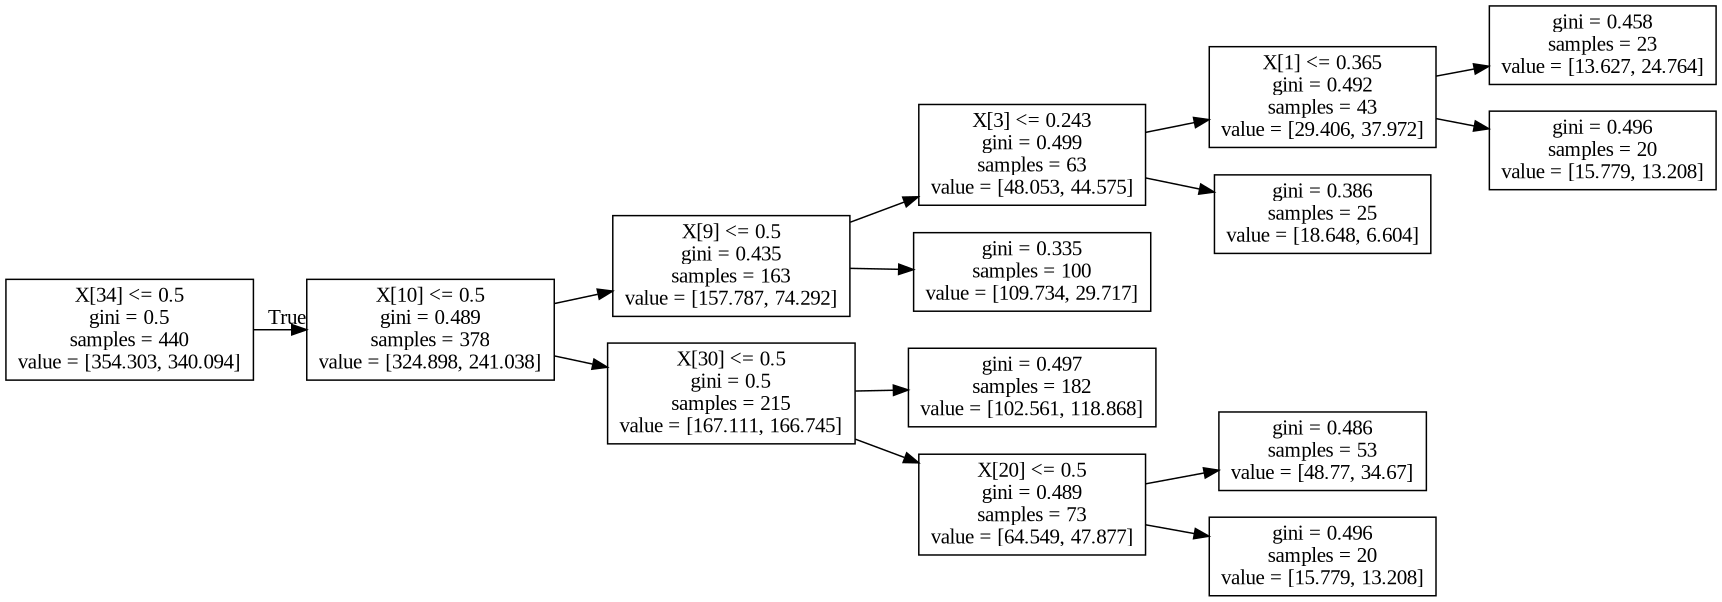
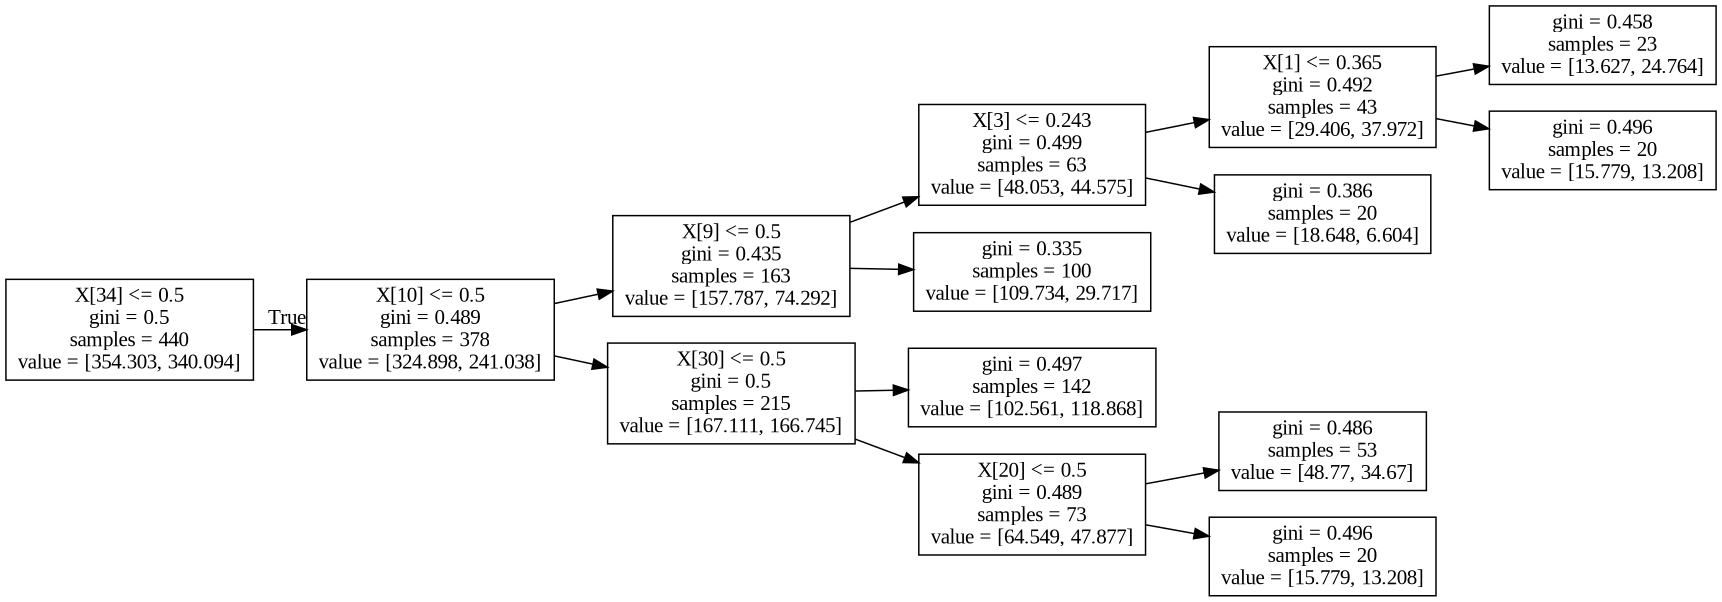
(1323, 214) -> (1323, 214)
(1032, 388) -> (1032, 388)
